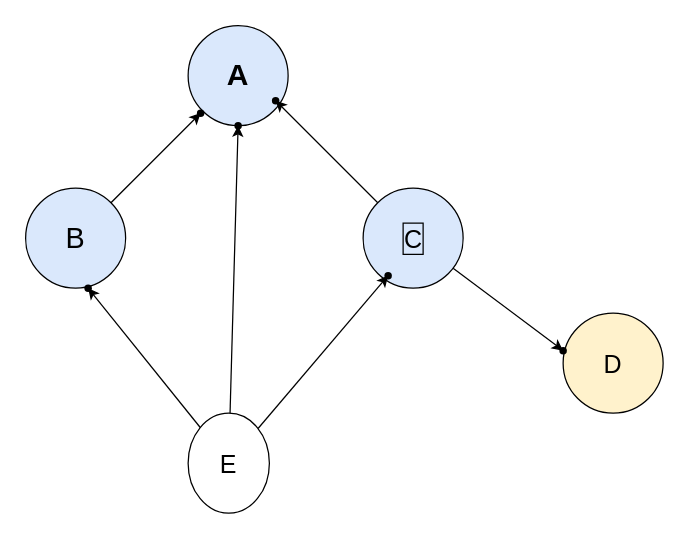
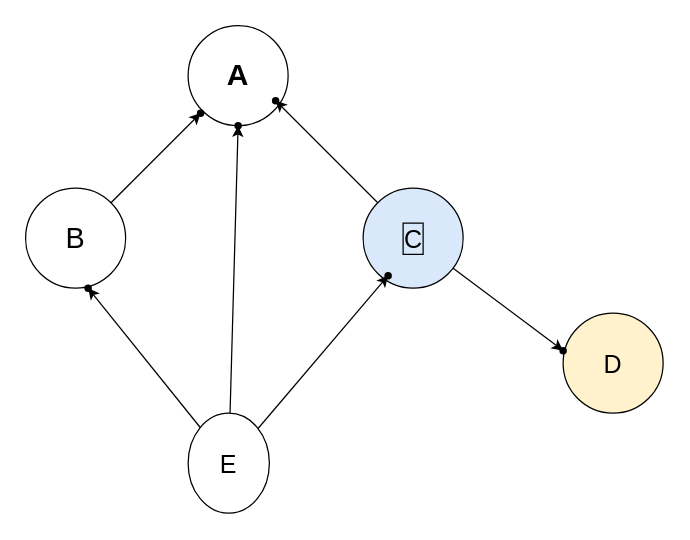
(238, 76) -> (238, 76)
(76, 238) -> (76, 238)
